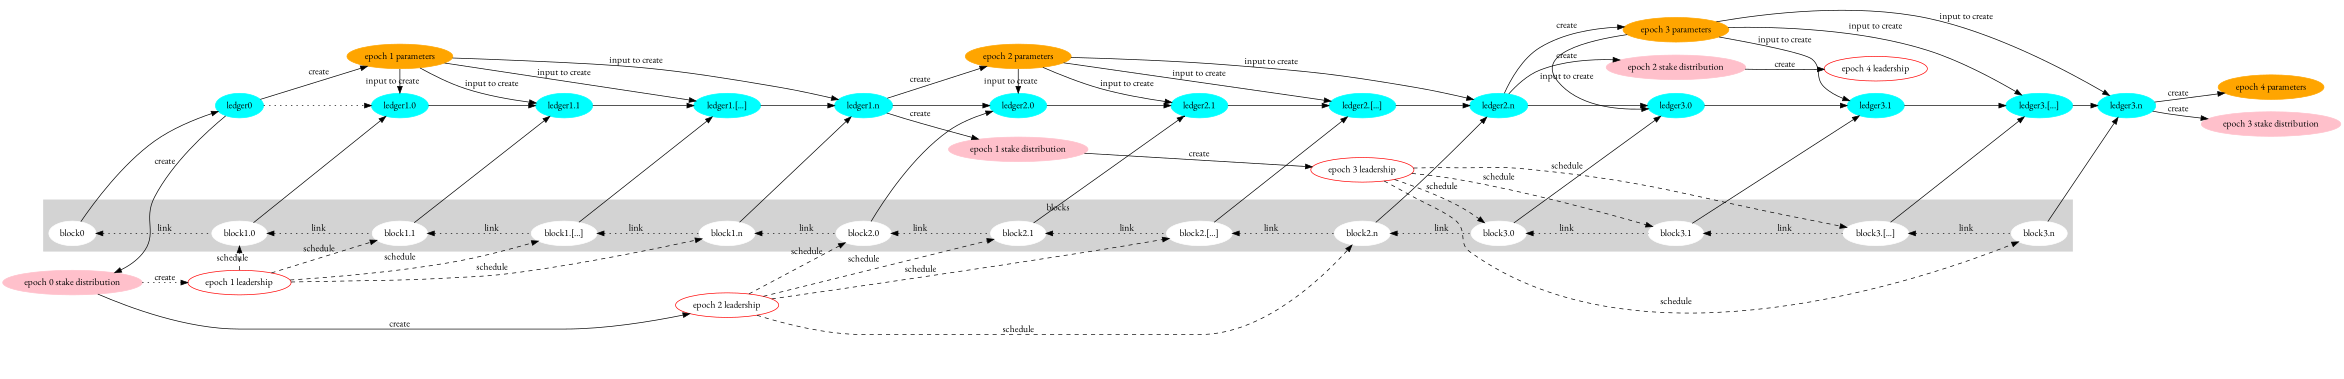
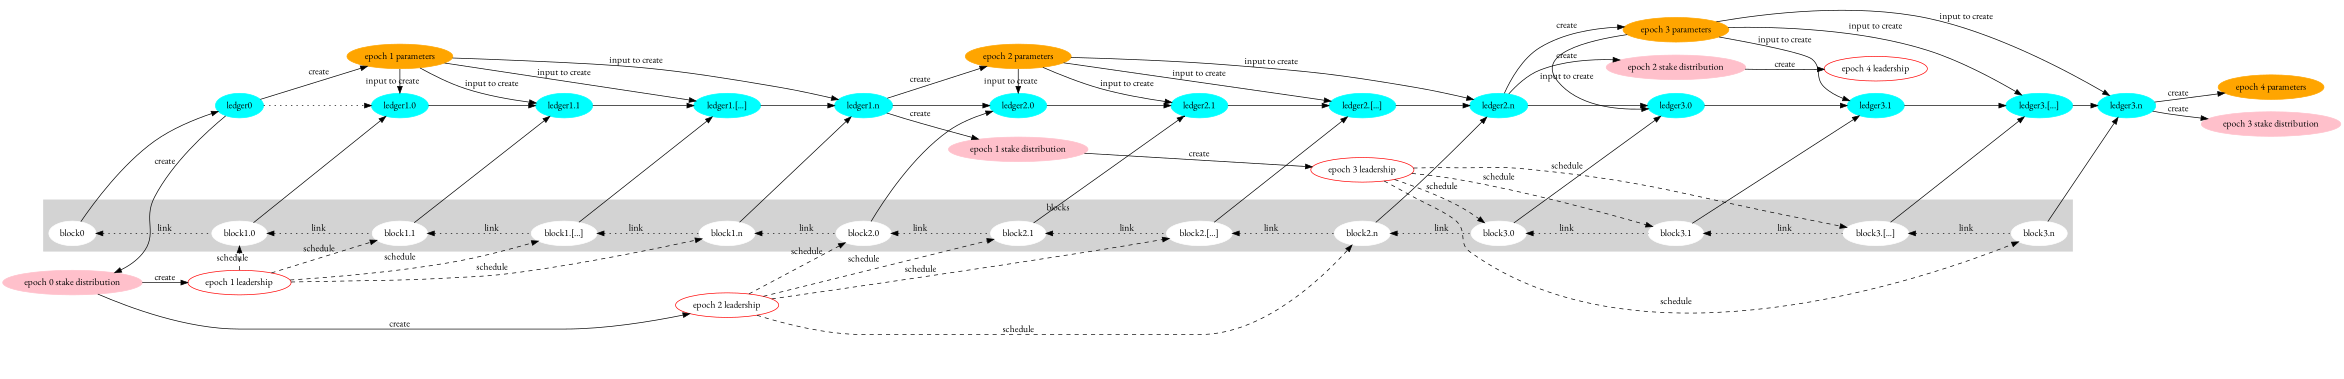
(162, 283) -> (162, 283)
